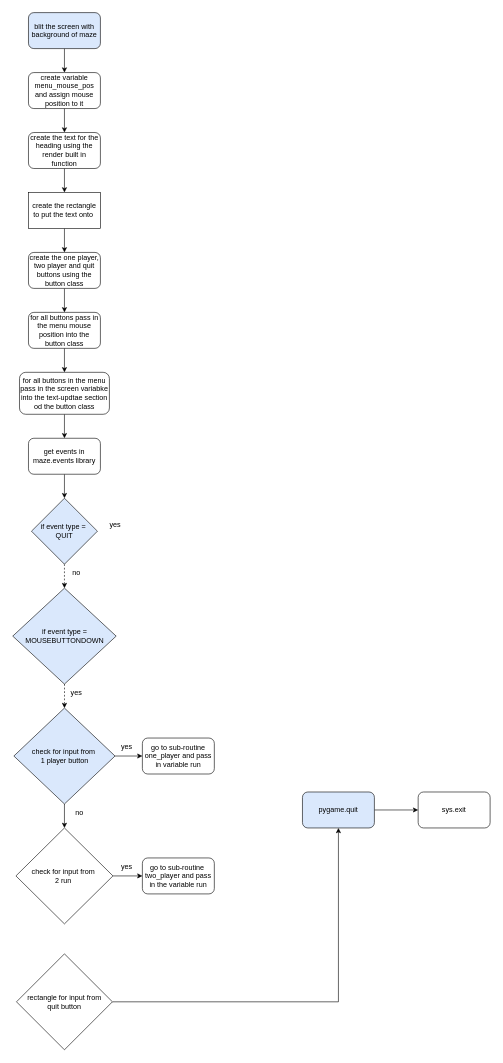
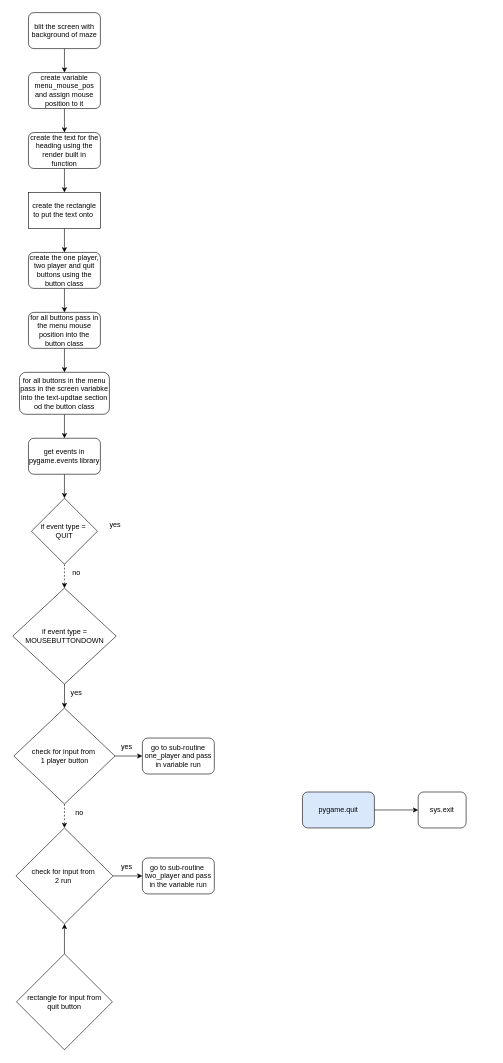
(65, 30) -> (65, 30)
(65, 456) -> (65, 456)
(65, 531) -> (65, 531)
(65, 636) -> (65, 636)
(65, 693) -> (65, 693)
(64, 756) -> (64, 756)
(455, 810) -> (443, 810)
(65, 813) -> (65, 813)
(339, 919) -> (65, 941)
